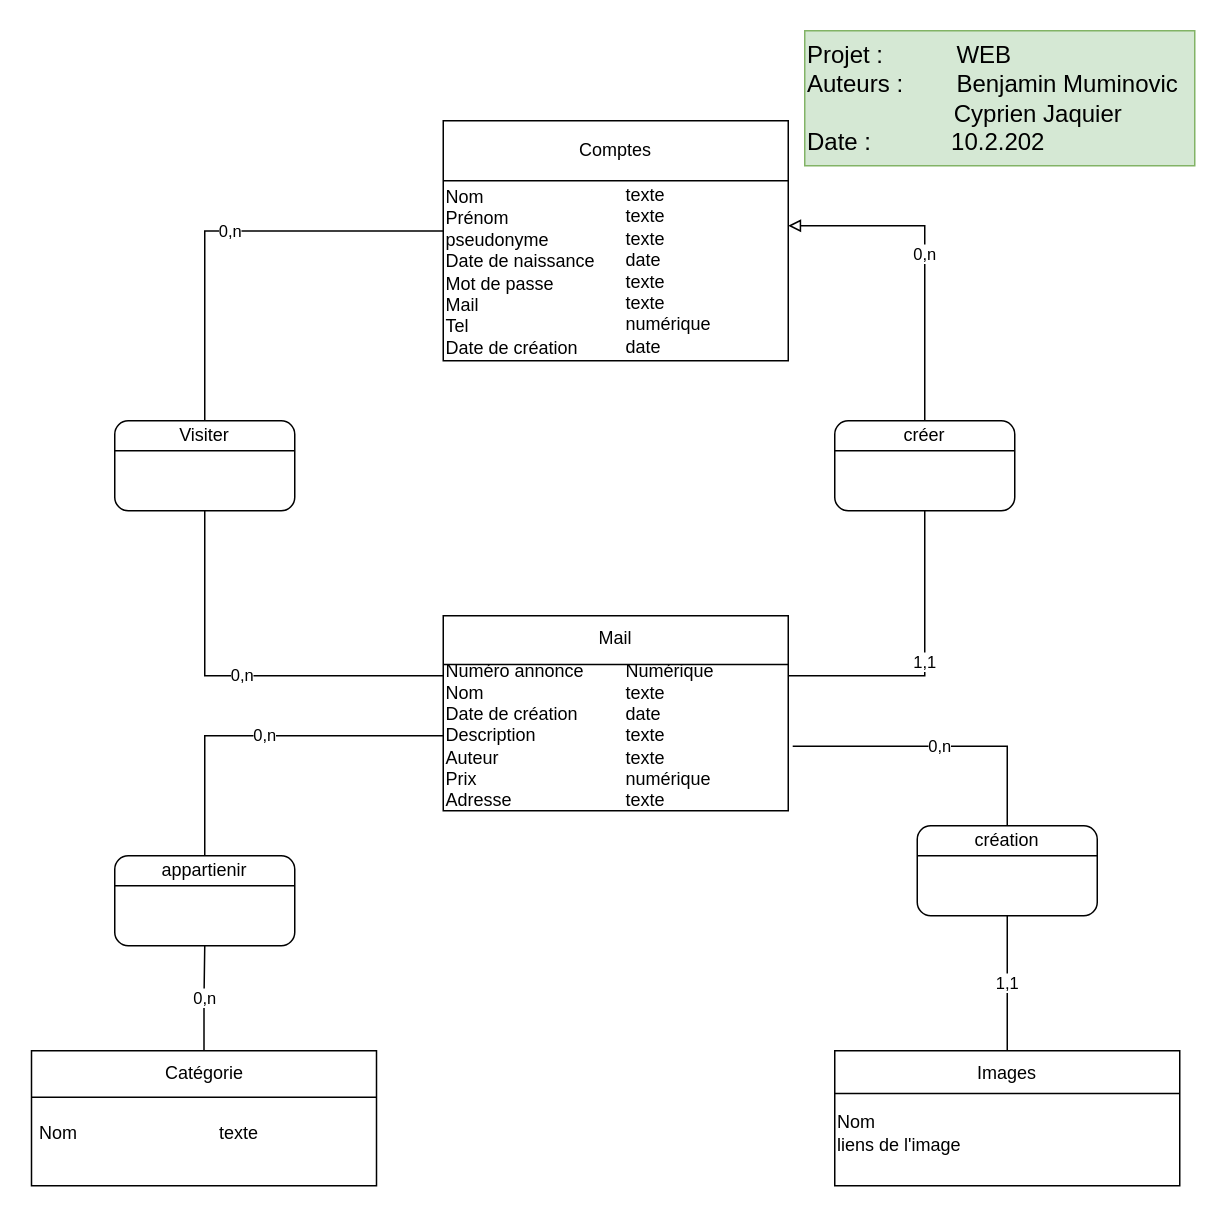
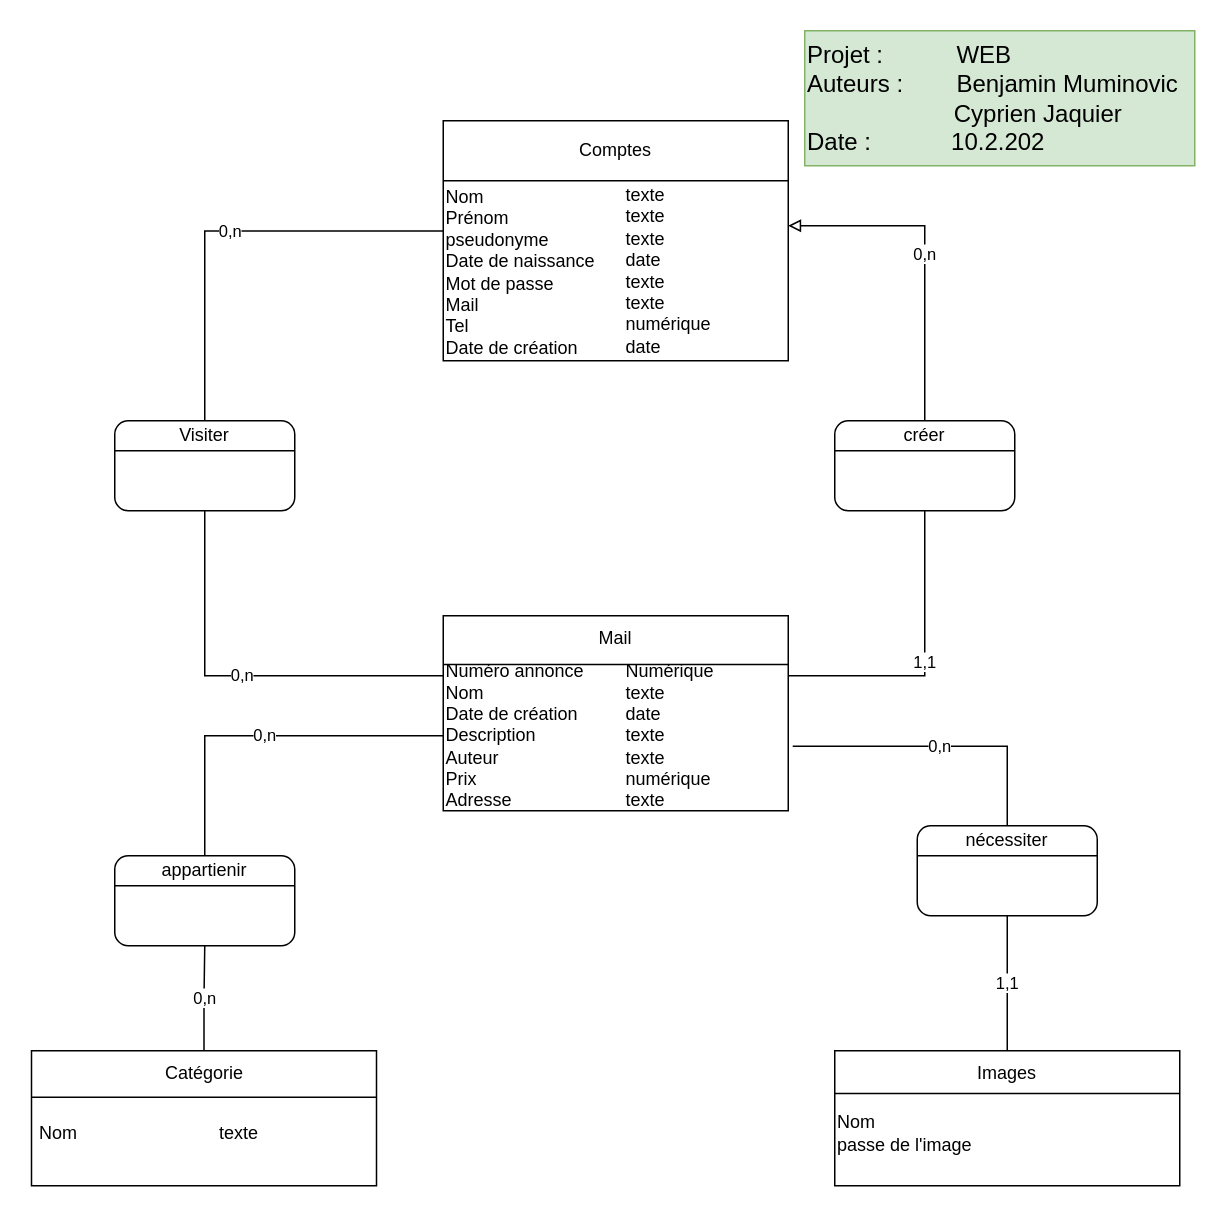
(1007, 841) -> (1007, 841)
(902, 1133) -> (907, 1133)
